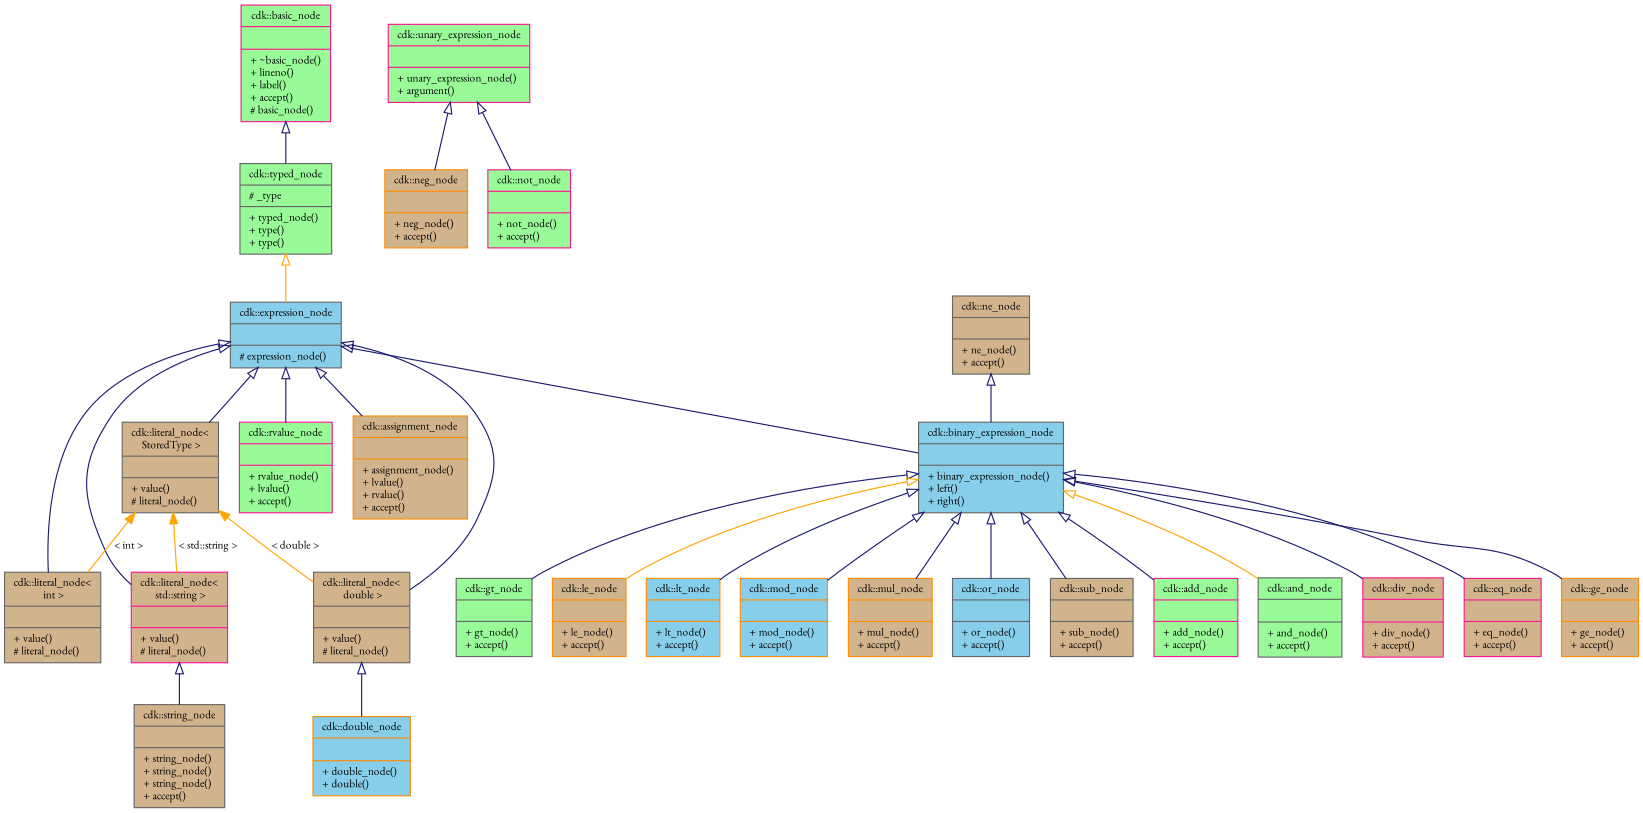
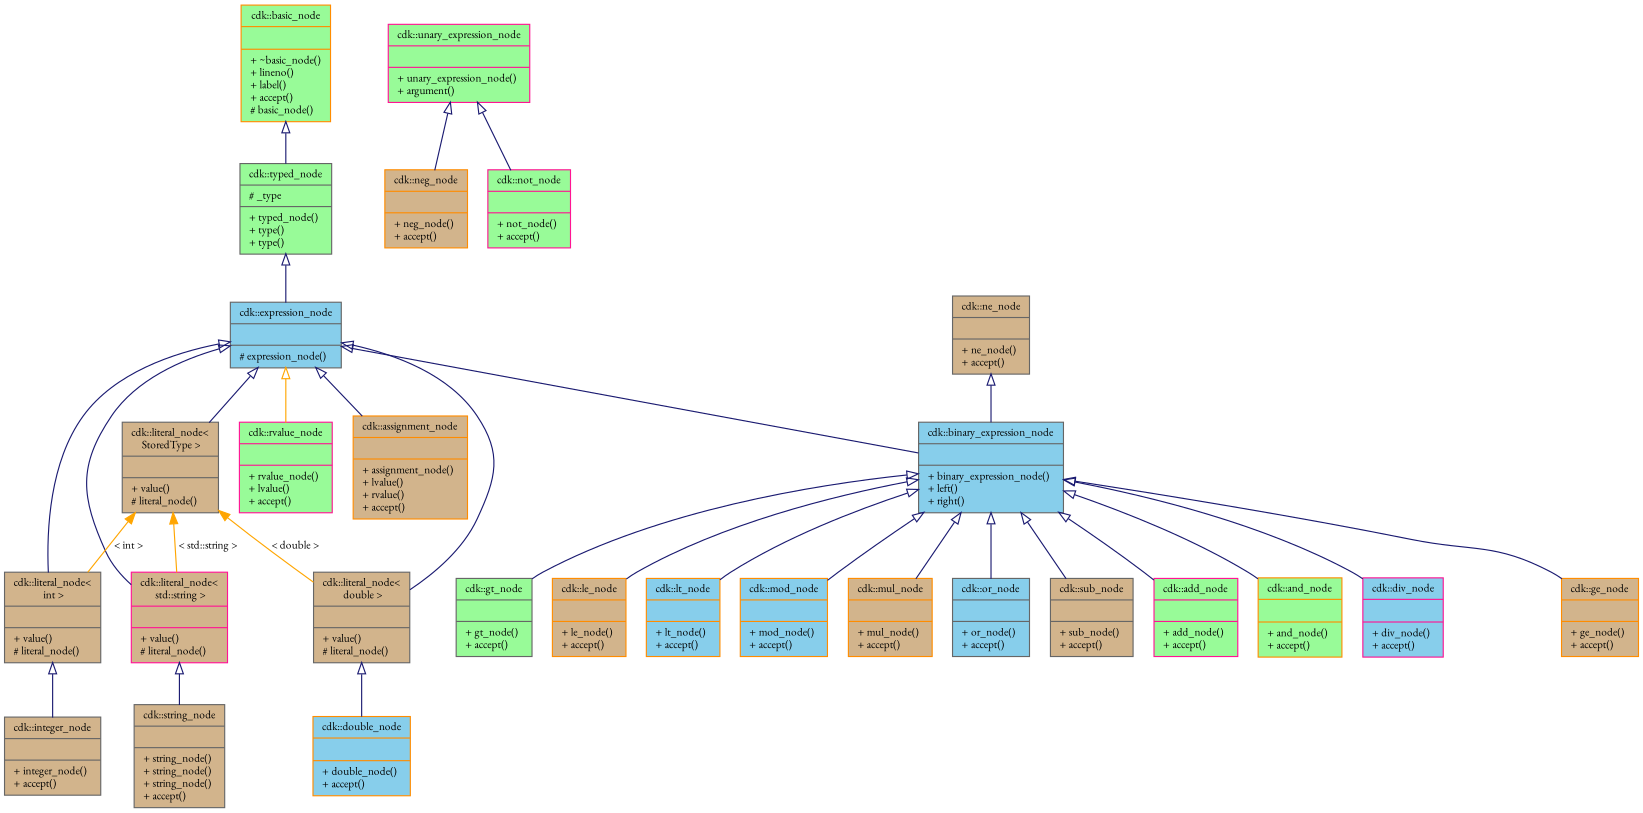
(286, 63) -> (286, 63)
(286, 284) -> (286, 284)
(286, 401) -> (286, 401)
(762, 519) -> (762, 519)
(1169, 532) -> (1169, 532)
(1300, 617) -> (1300, 617)
(1403, 617) -> (1403, 617)
(1503, 617) -> none
none -> (53, 756)
(346, 784) -> (344, 784)
